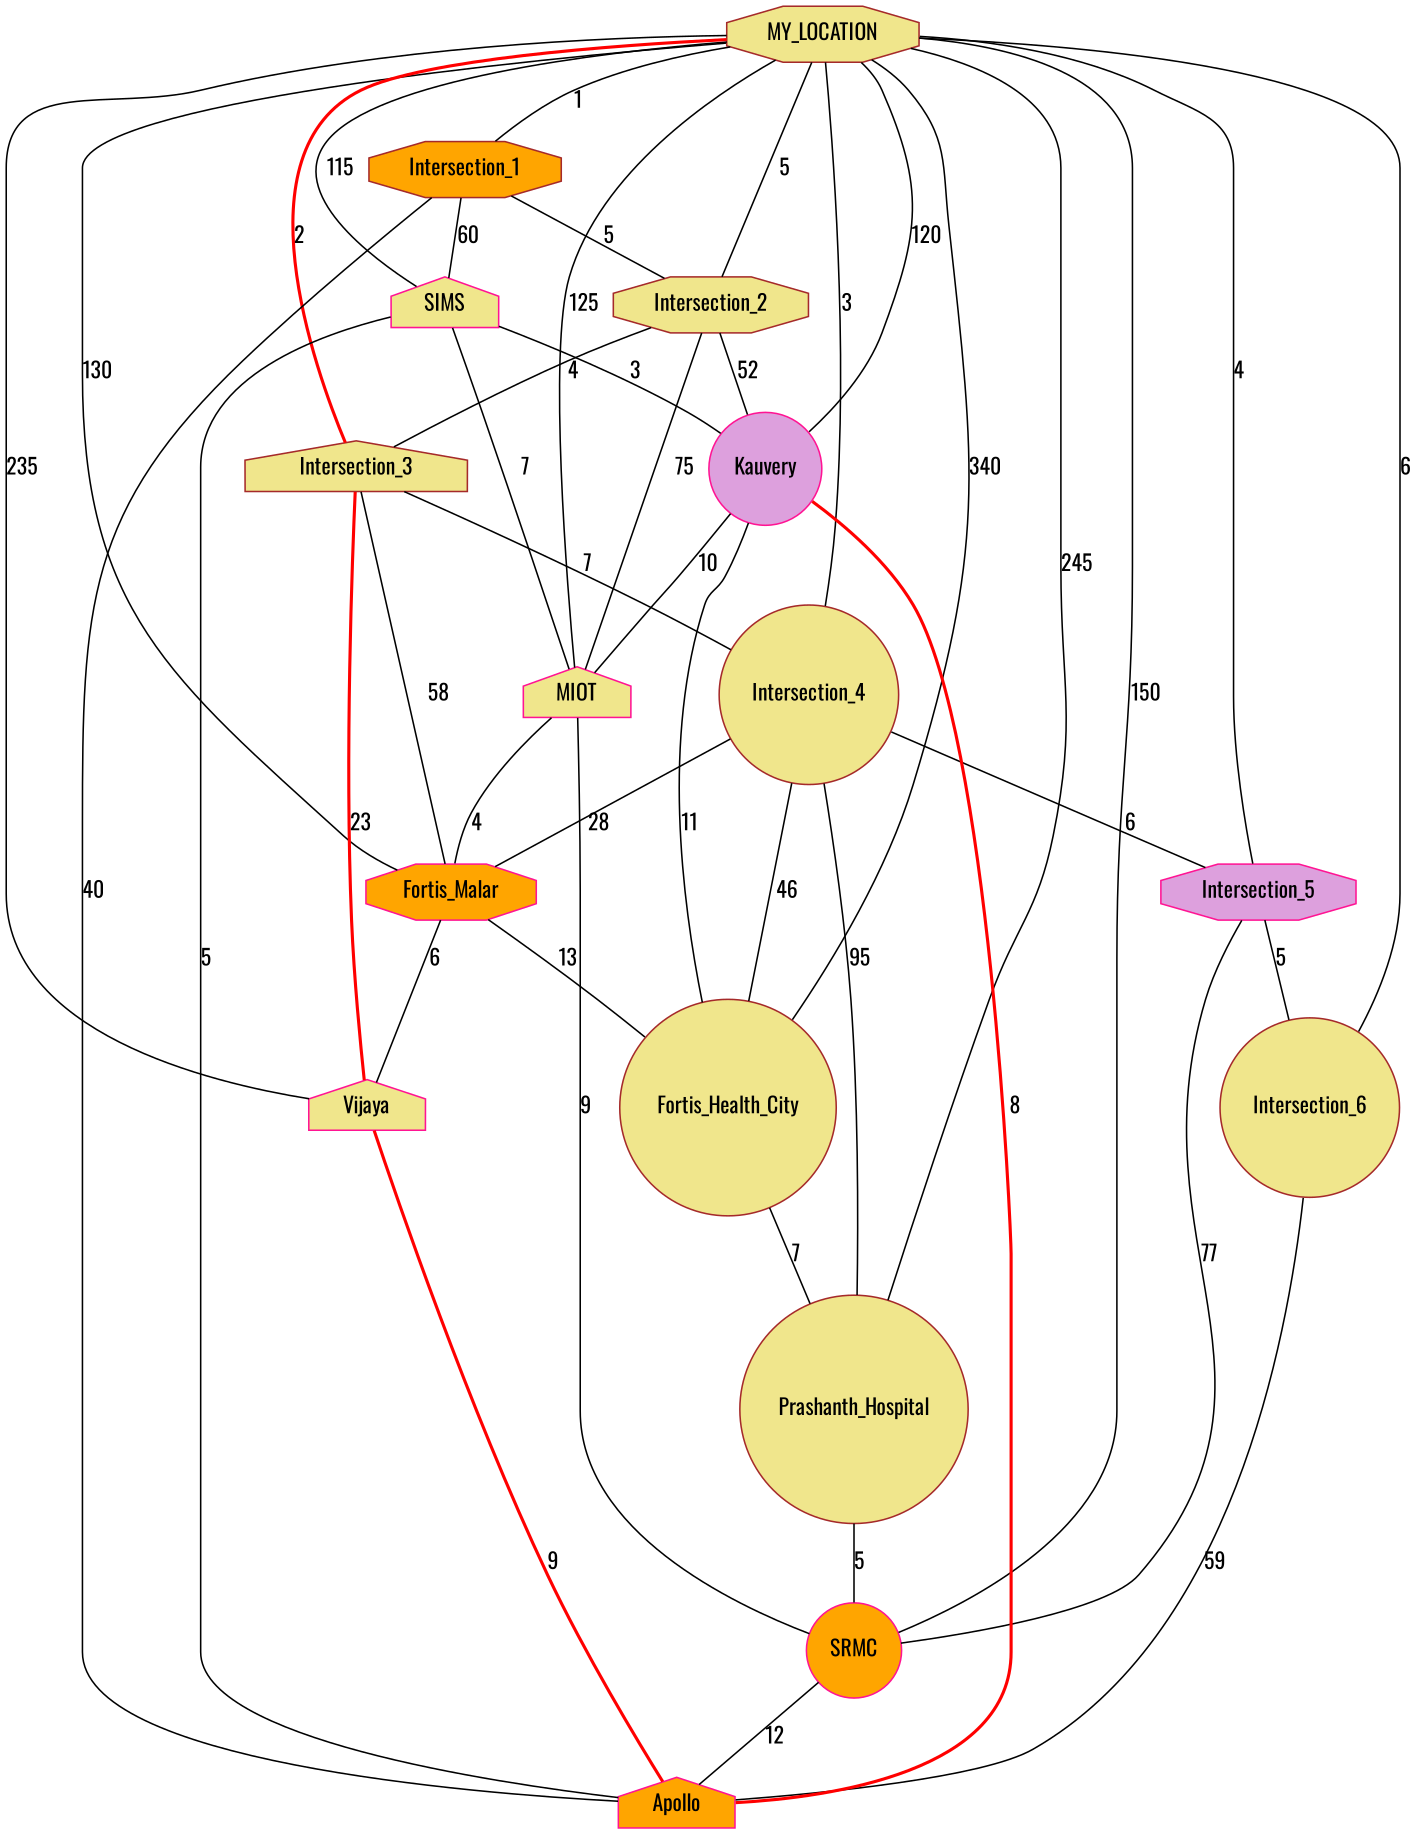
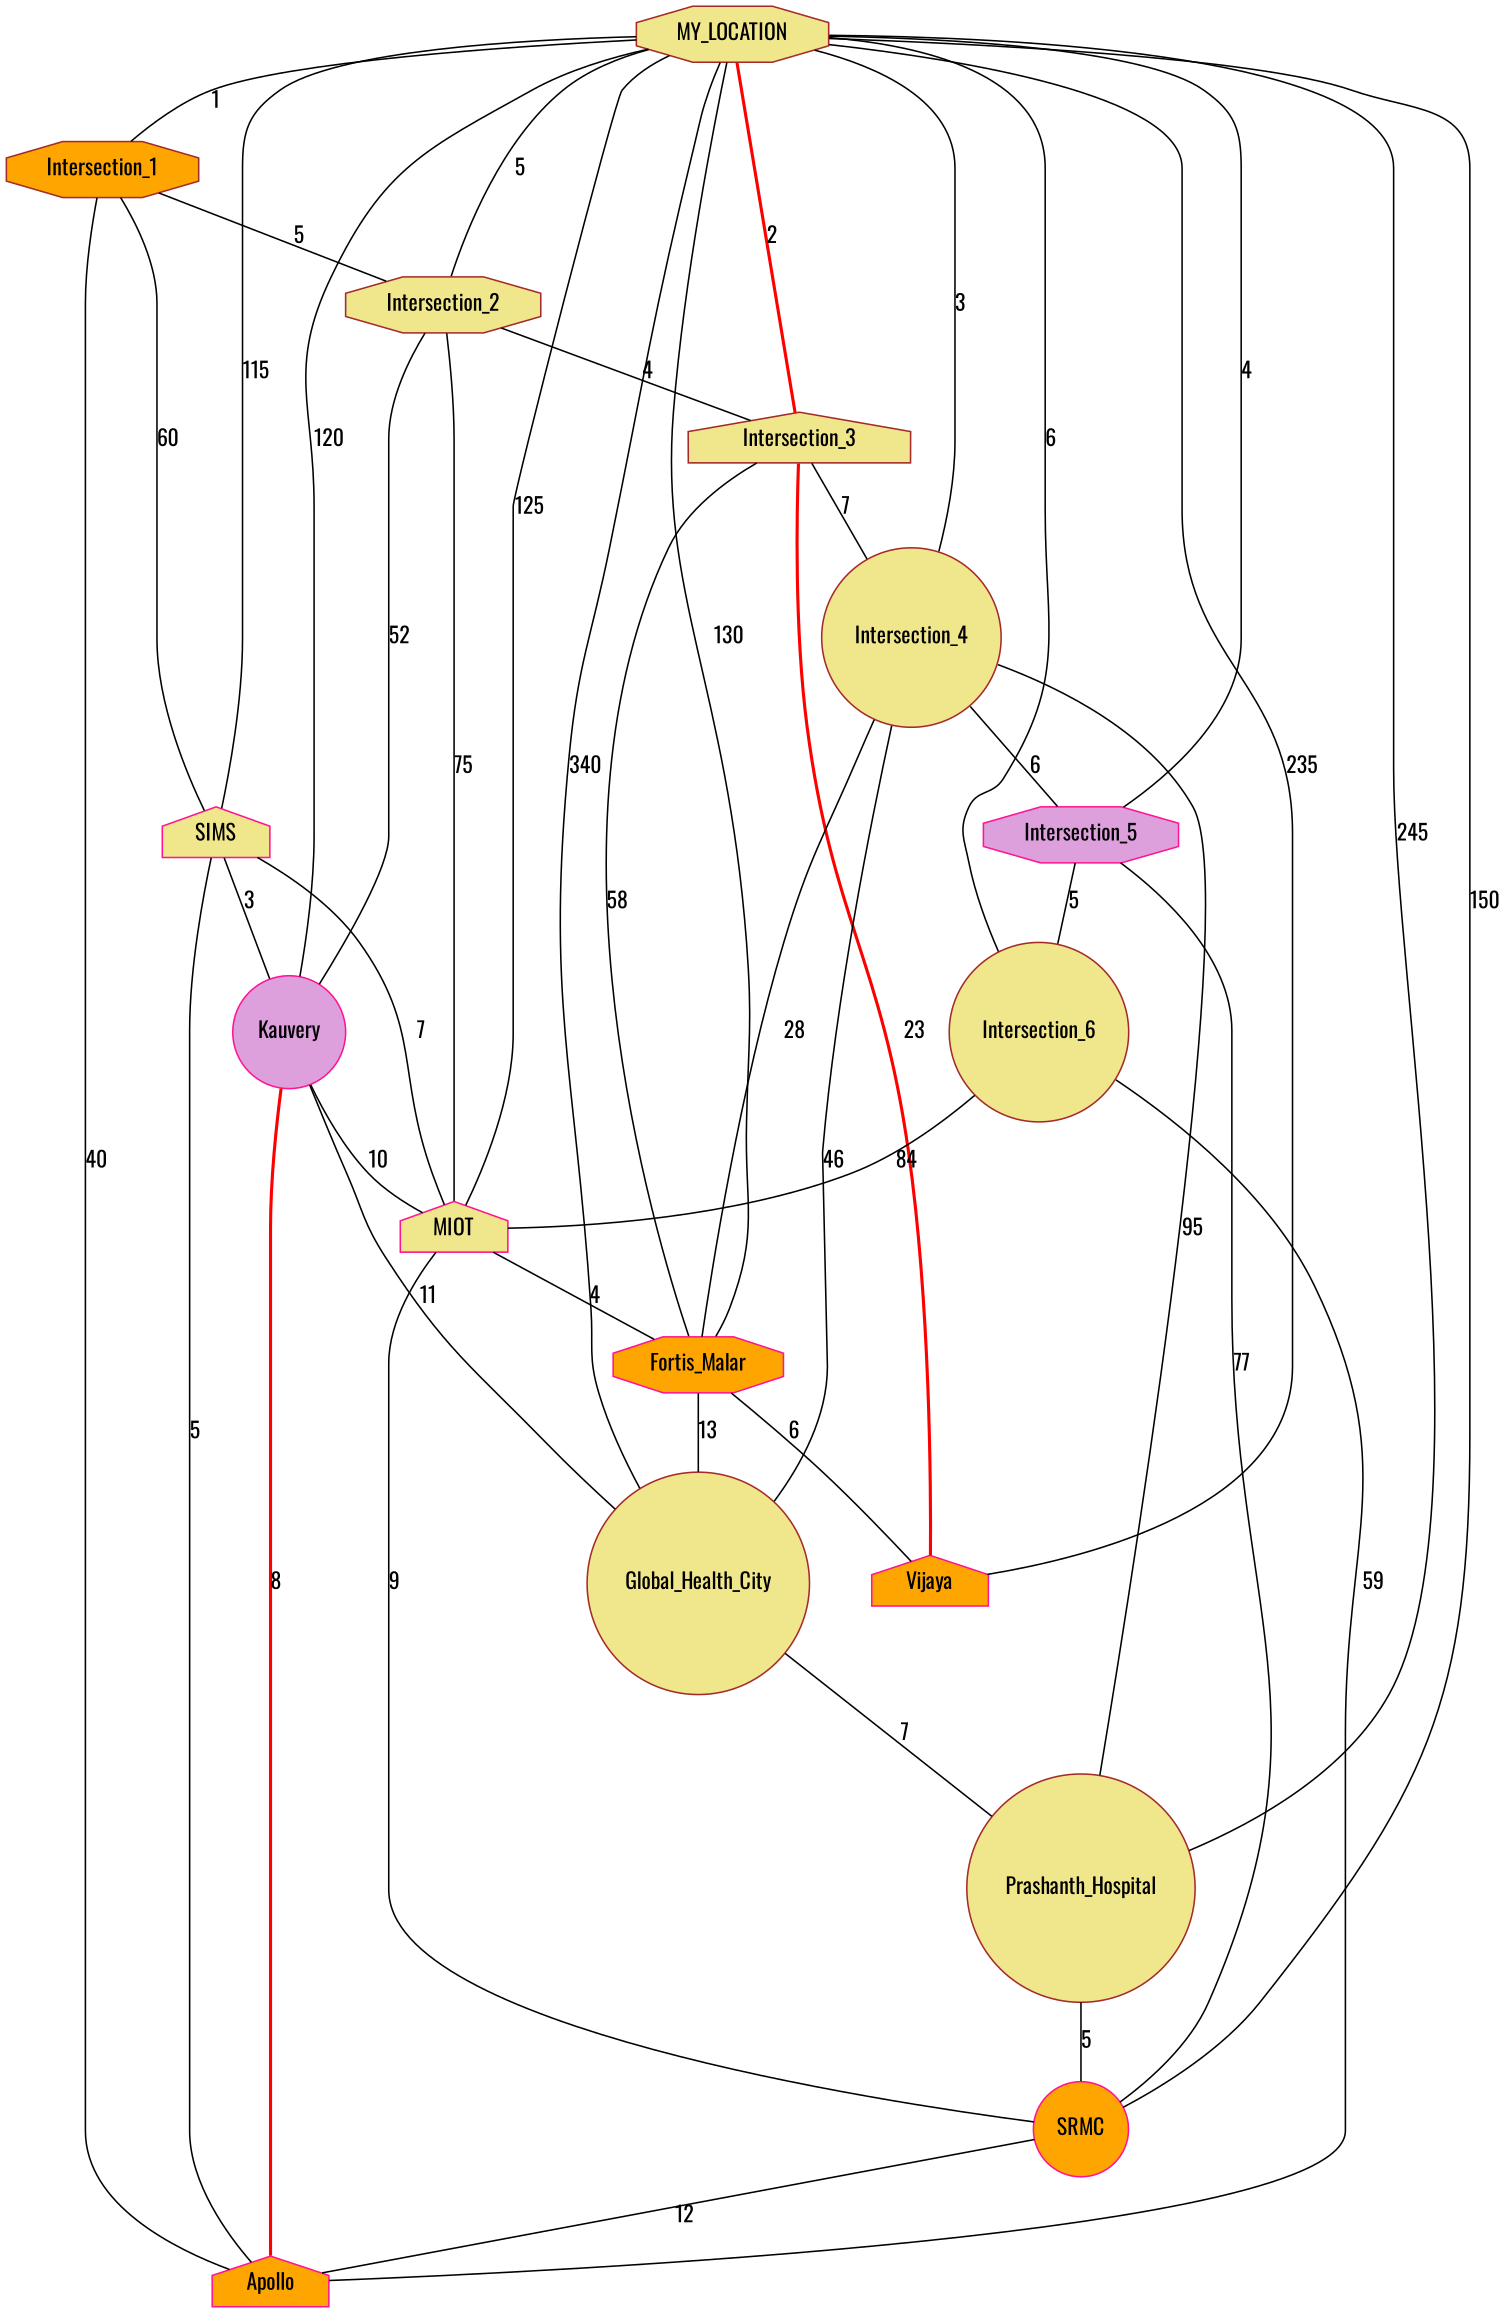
(367, 1108) -> (930, 1583)
(728, 1108) -> (698, 1583)
none -> (766, 1199)
(499, 1465) -> none
